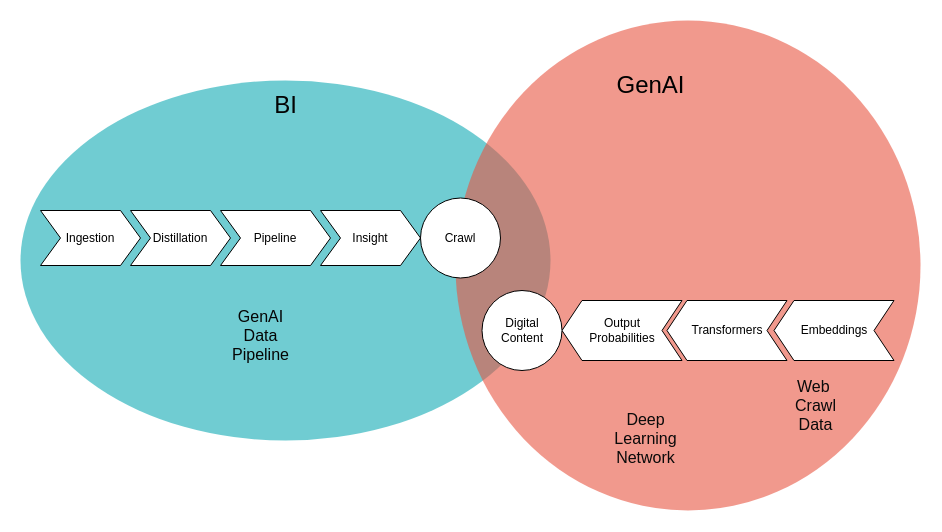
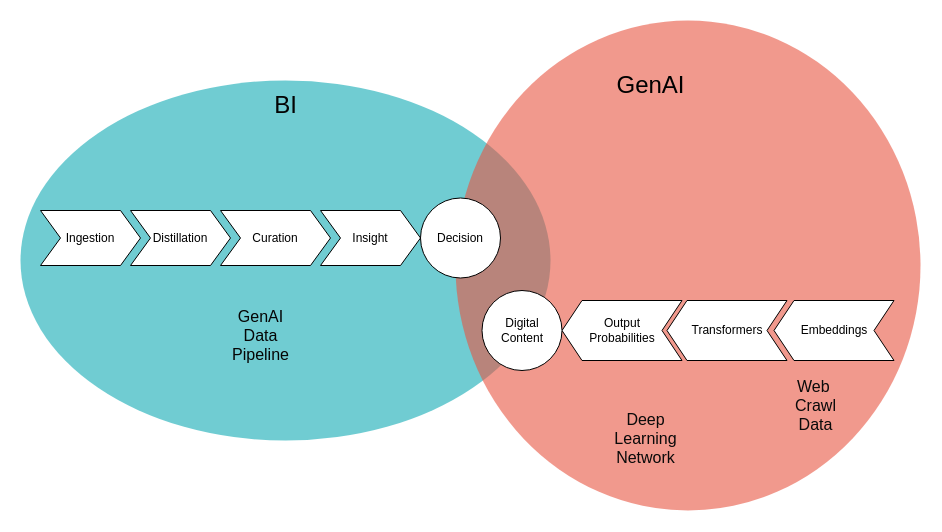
(276, 239) -> (276, 239)
(461, 239) -> (461, 239)
